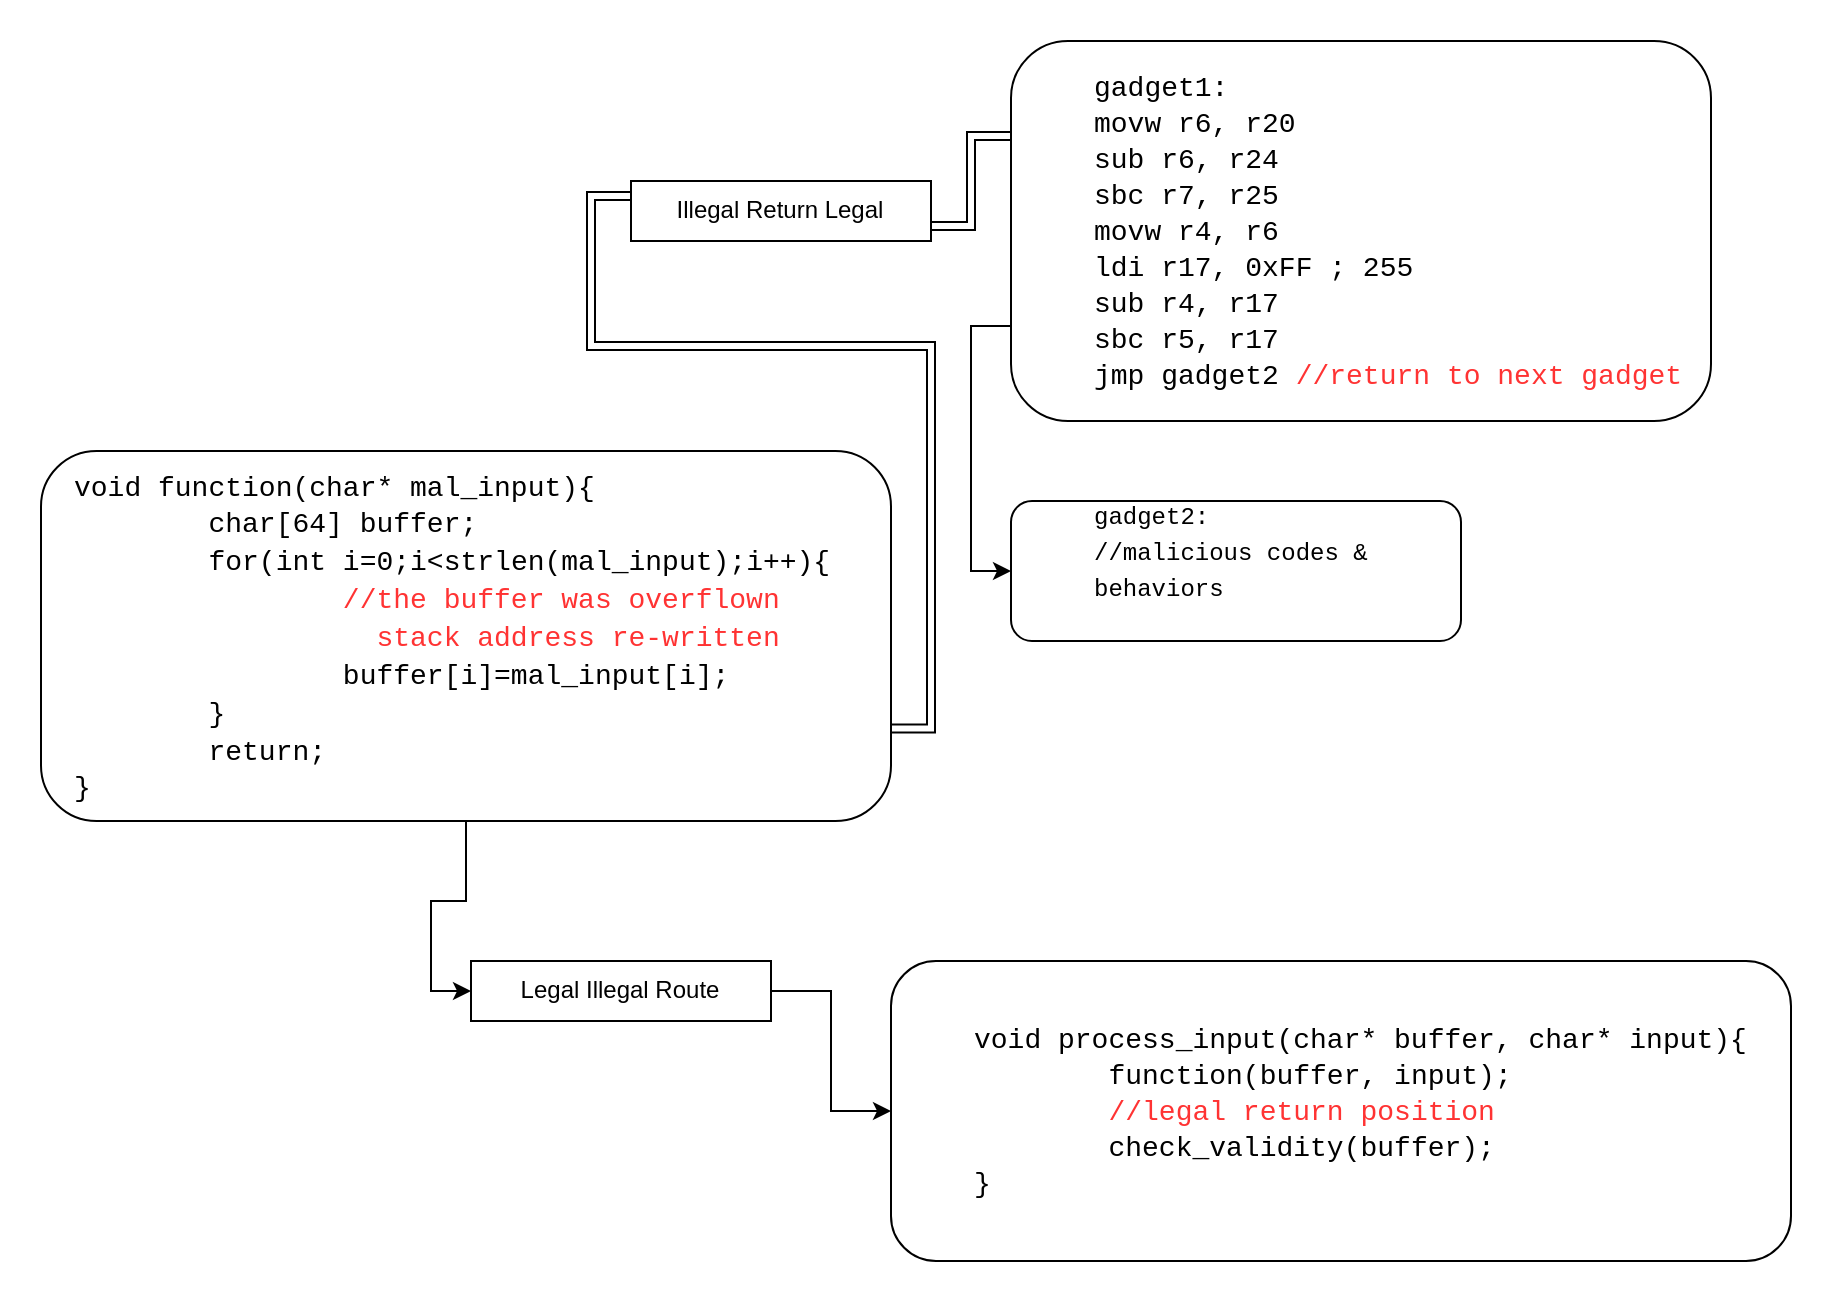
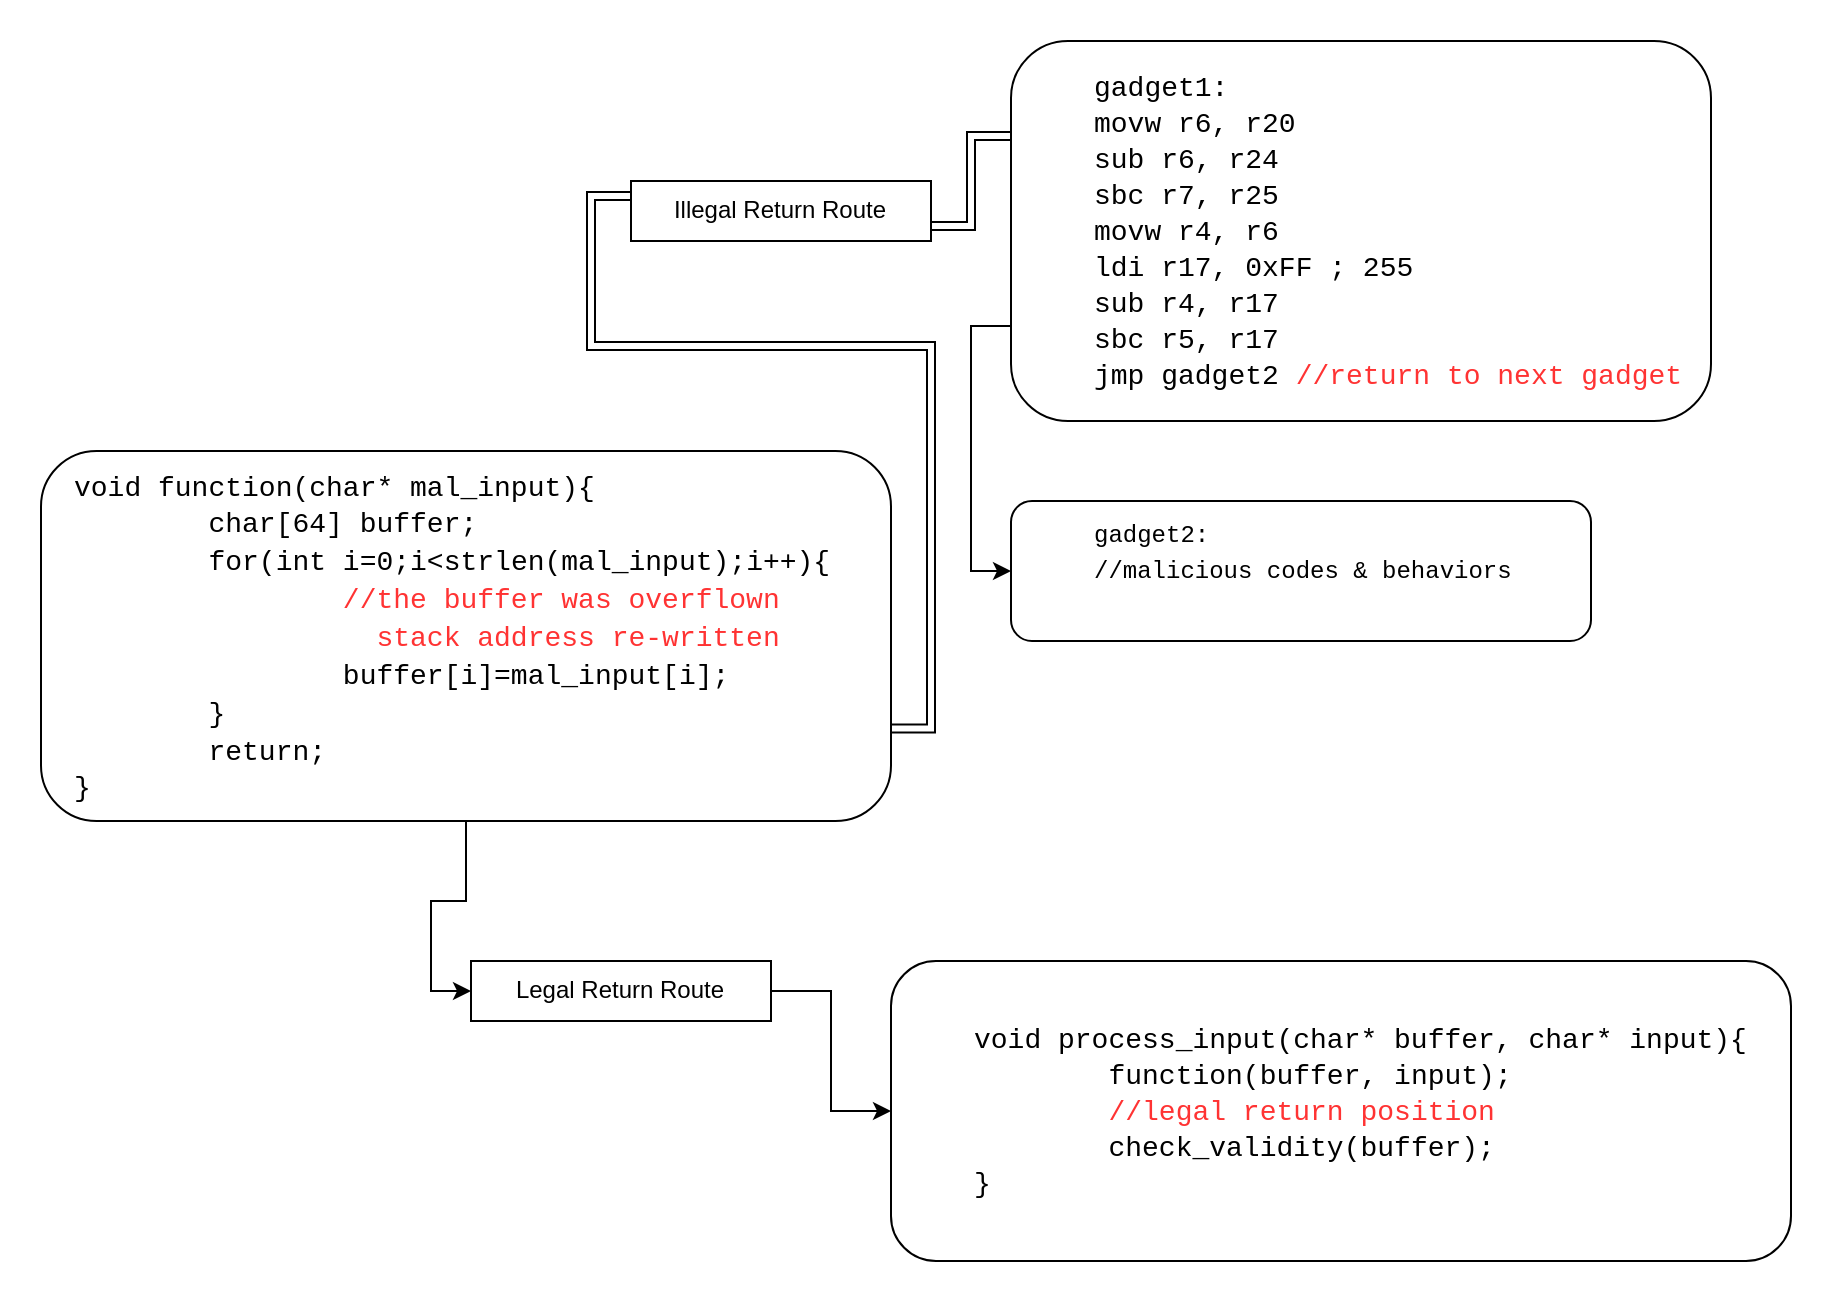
(781, 211) -> (781, 211)
(1236, 571) -> (1301, 571)
(621, 991) -> (621, 991)
